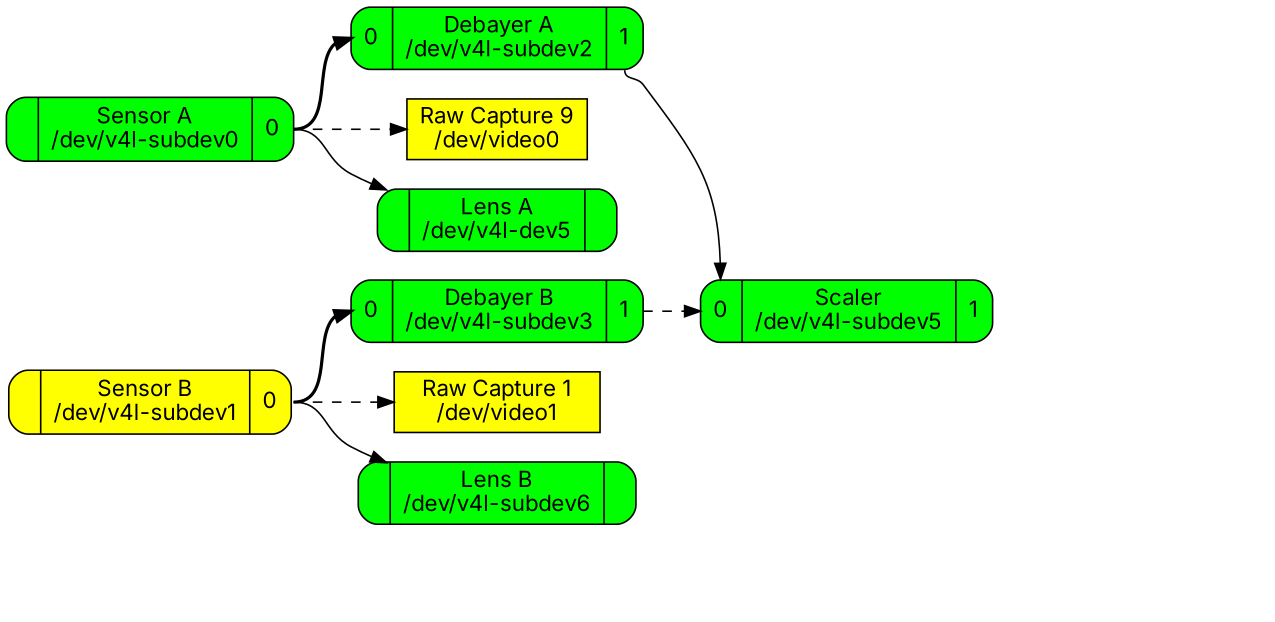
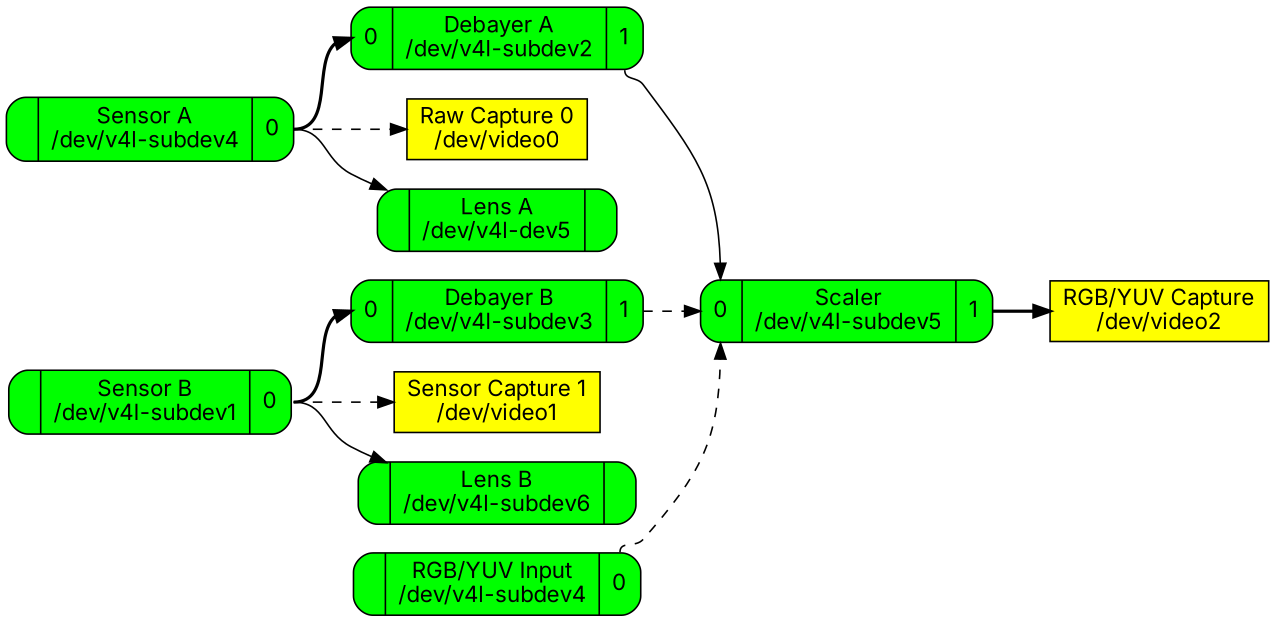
(497, 129) -> (497, 129)
(145, 140) -> (145, 140)
none -> (1159, 311)
(150, 402) -> (150, 402)
(497, 402) -> (497, 402)
none -> (497, 584)
